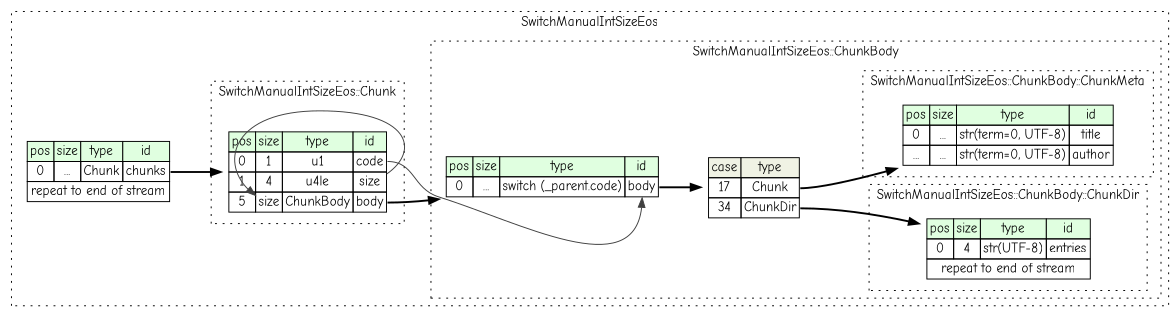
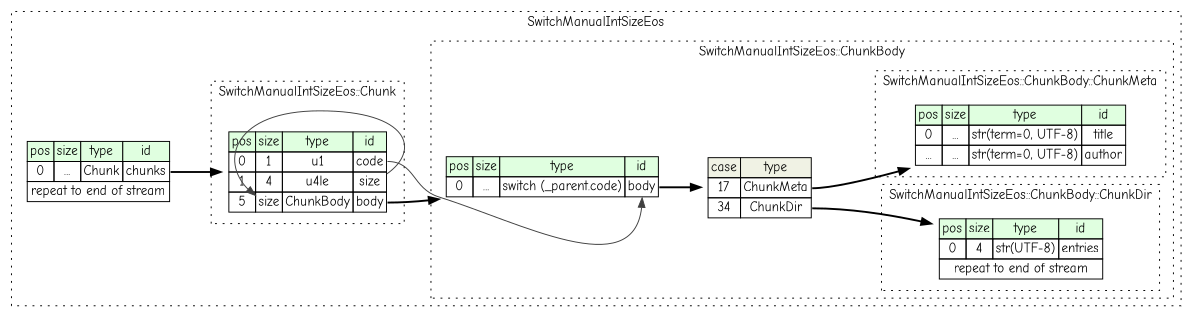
(770, 187) -> (776, 187)
